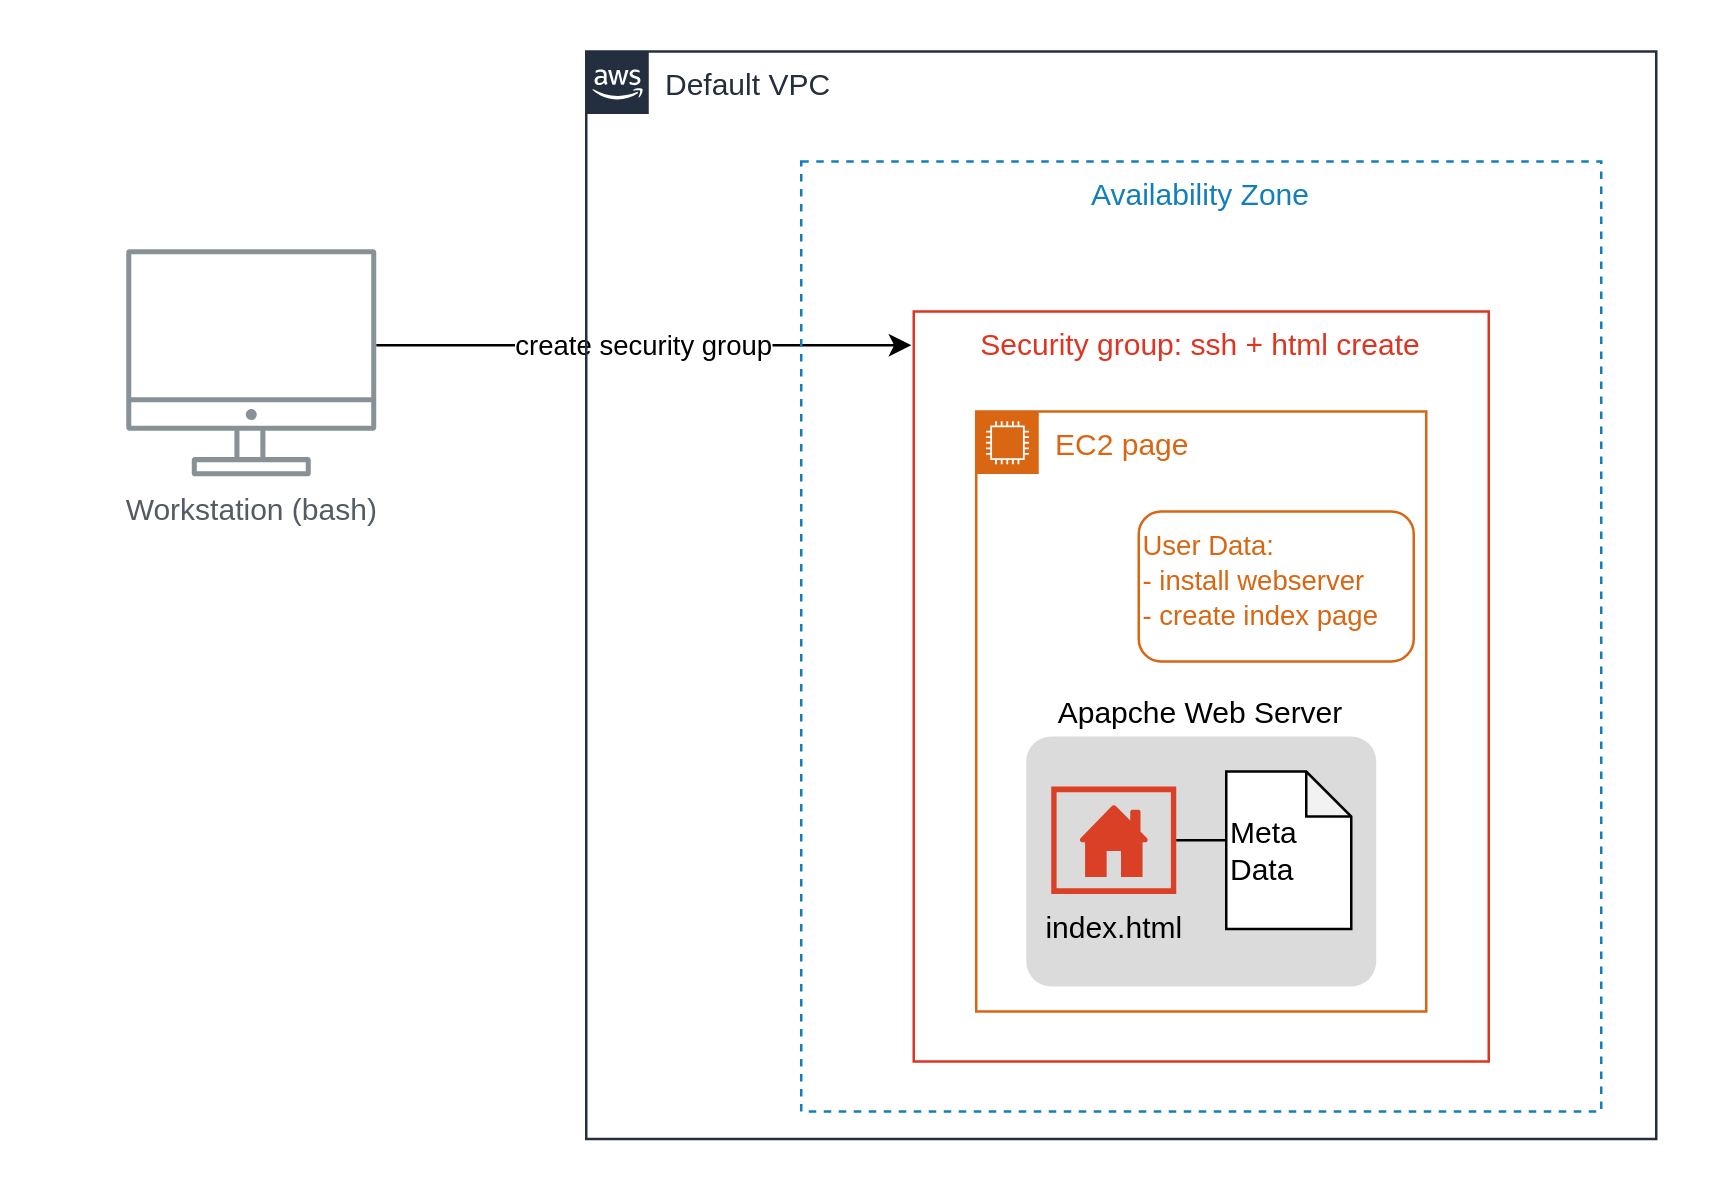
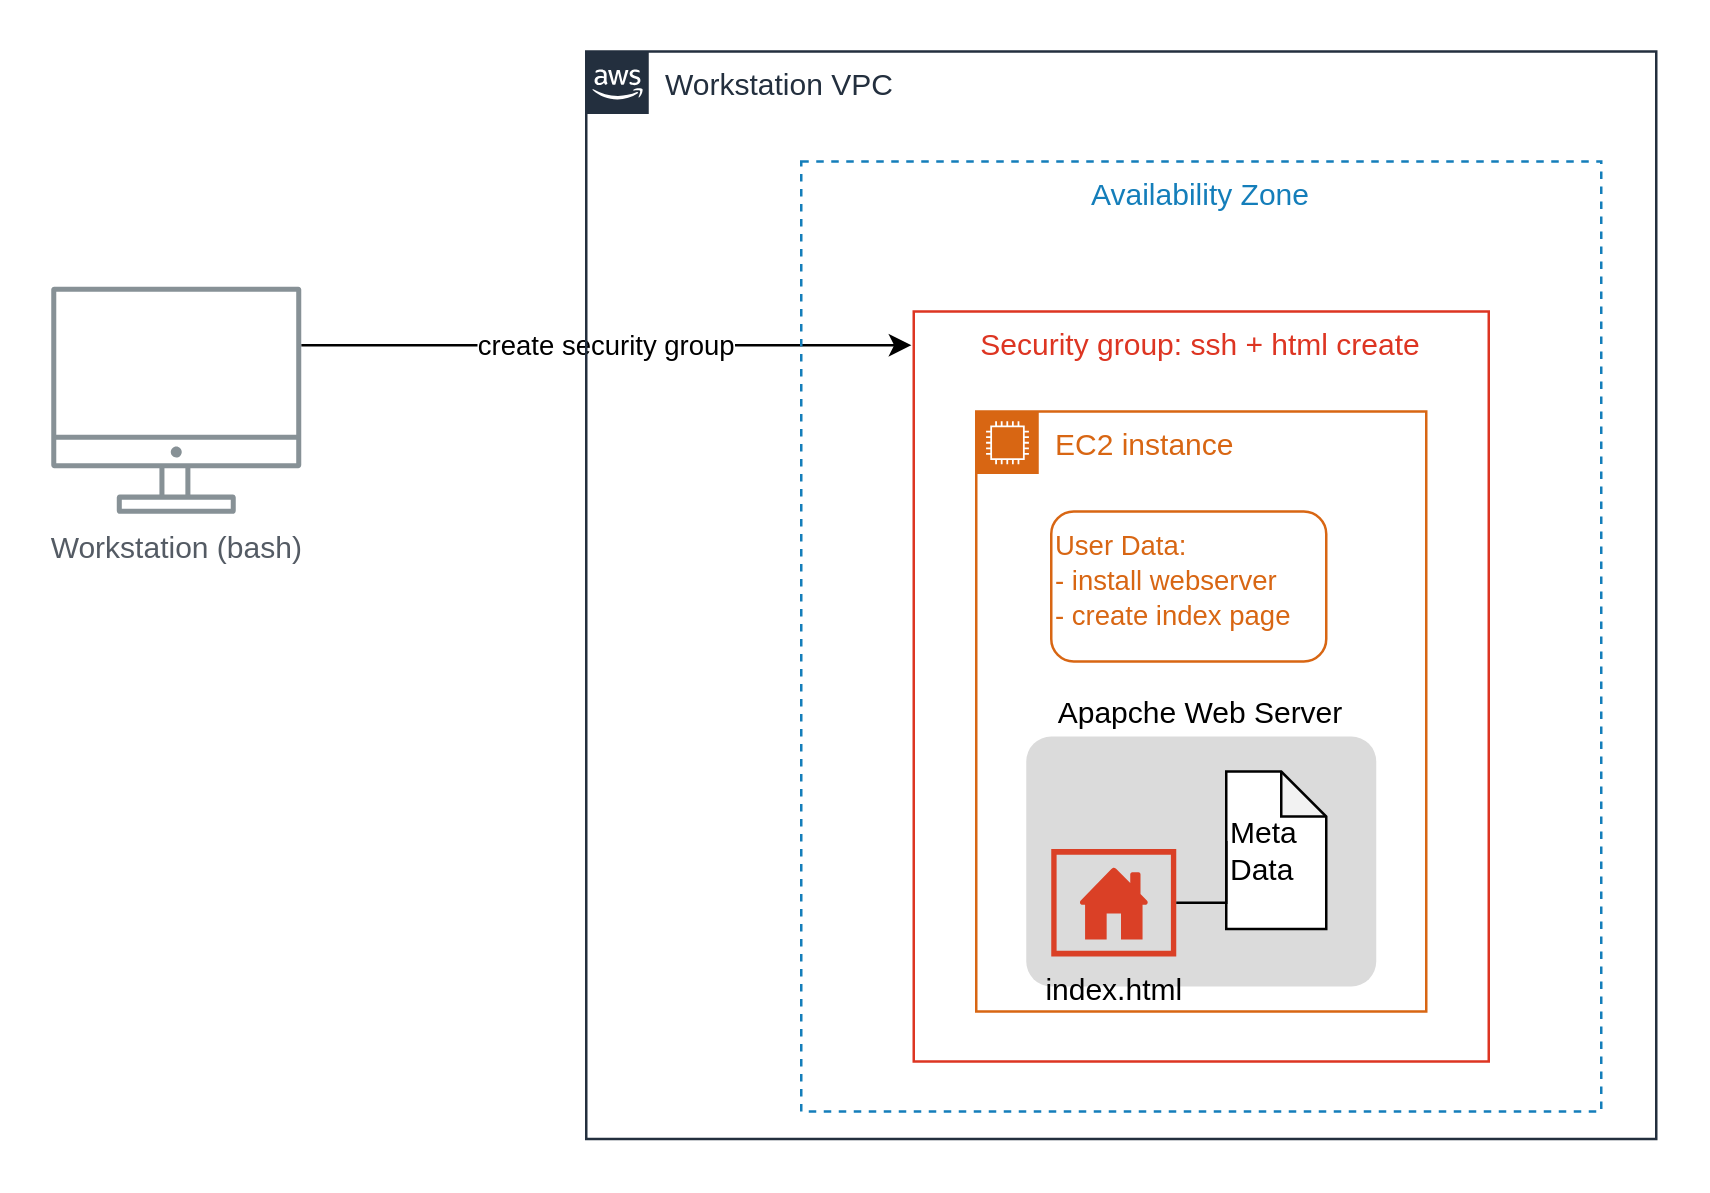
(751, 87) -> (784, 87)
(251, 363) -> (176, 400)
(1120, 447) -> (1149, 447)
(1276, 586) -> (1189, 586)
(1114, 840) -> (1114, 903)
(1289, 850) -> (1276, 850)
